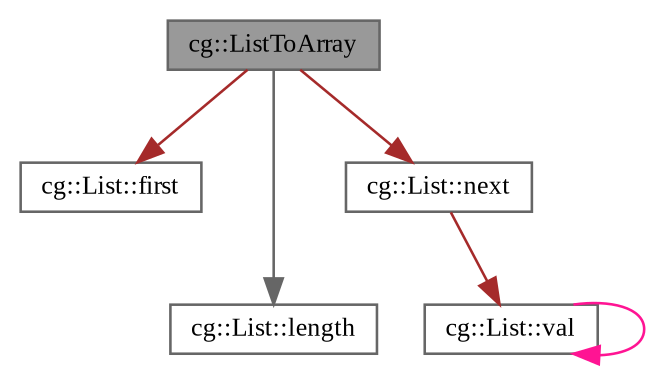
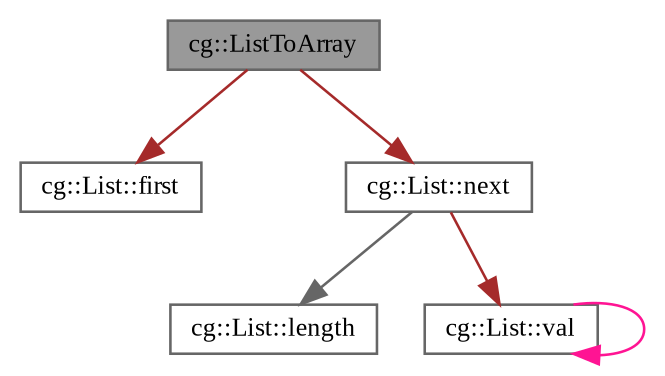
(274, 174) -> (367, 250)
